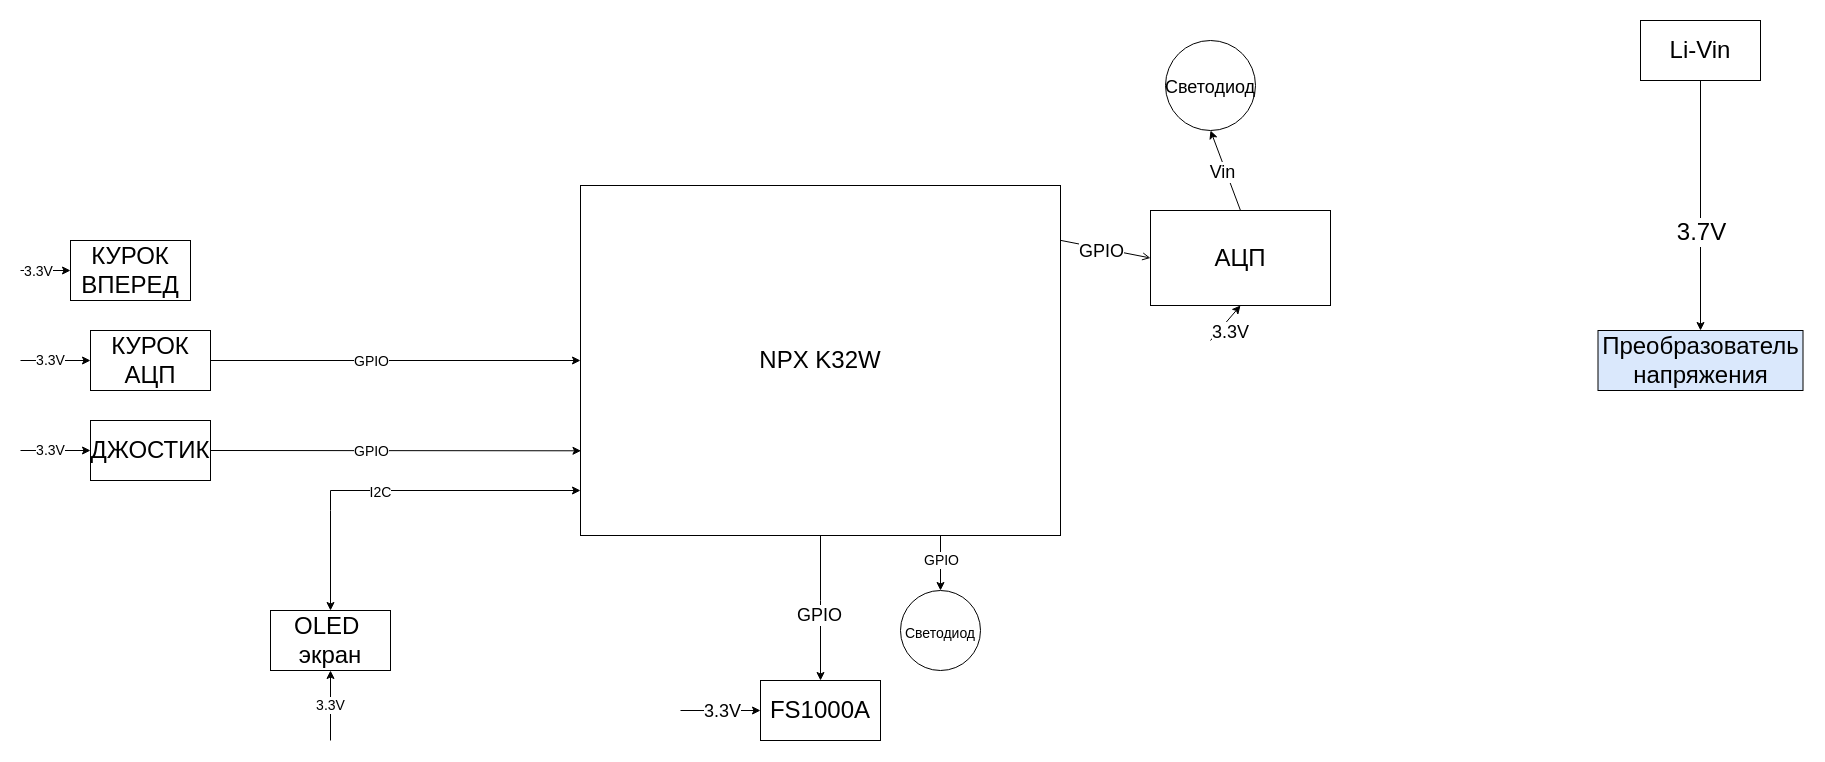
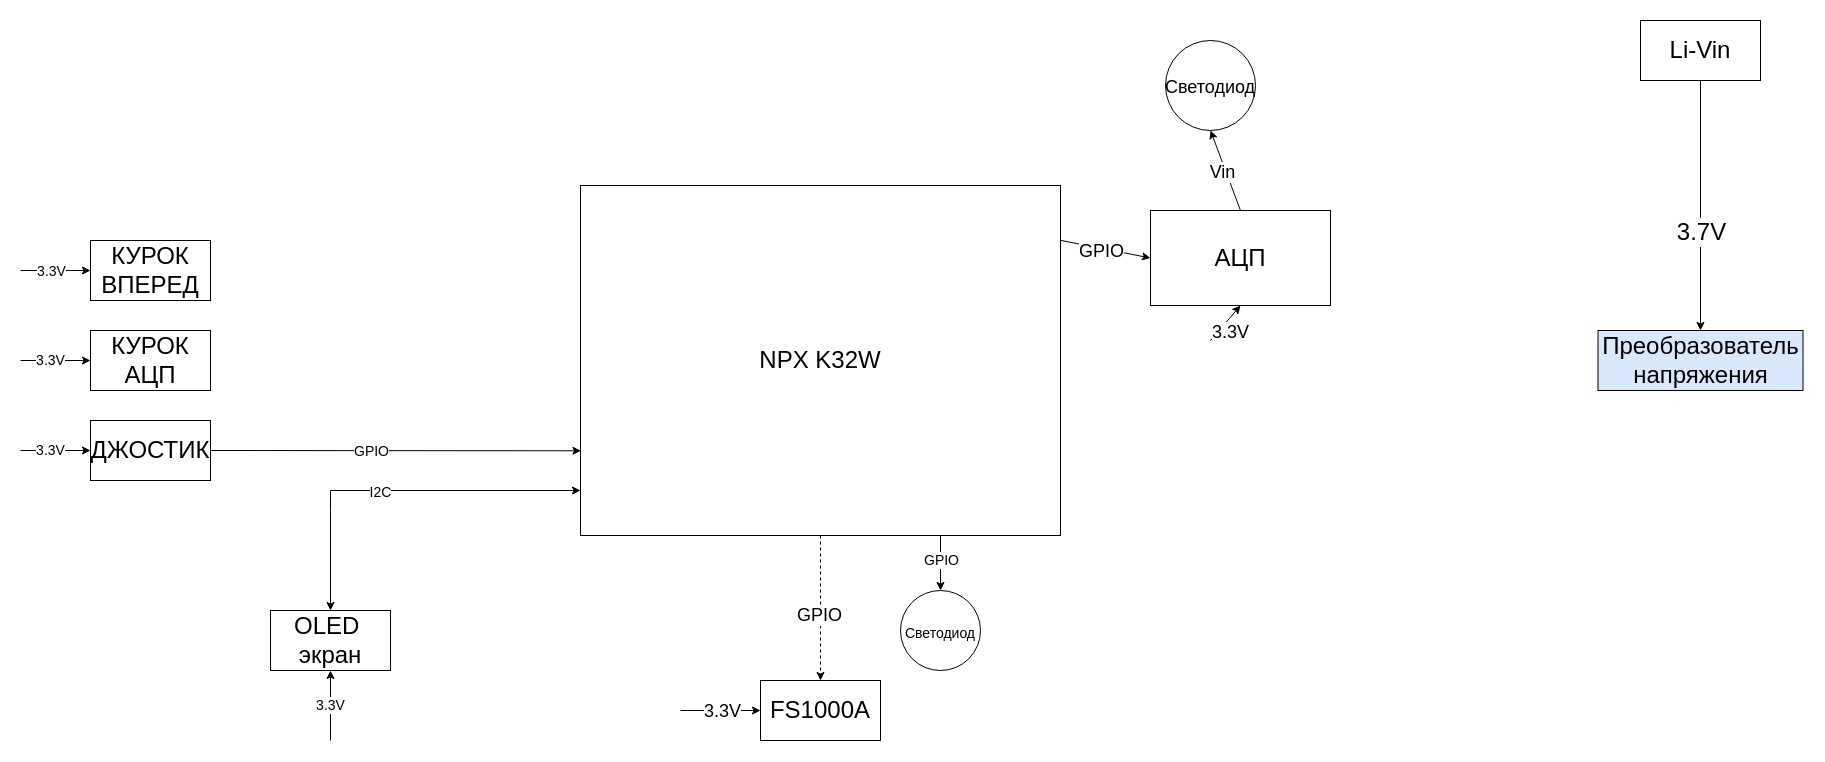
(1144, 257) -> (1142, 256)
(131, 271) -> (151, 271)
(392, 361) -> none
(821, 571) -> (821, 571)
